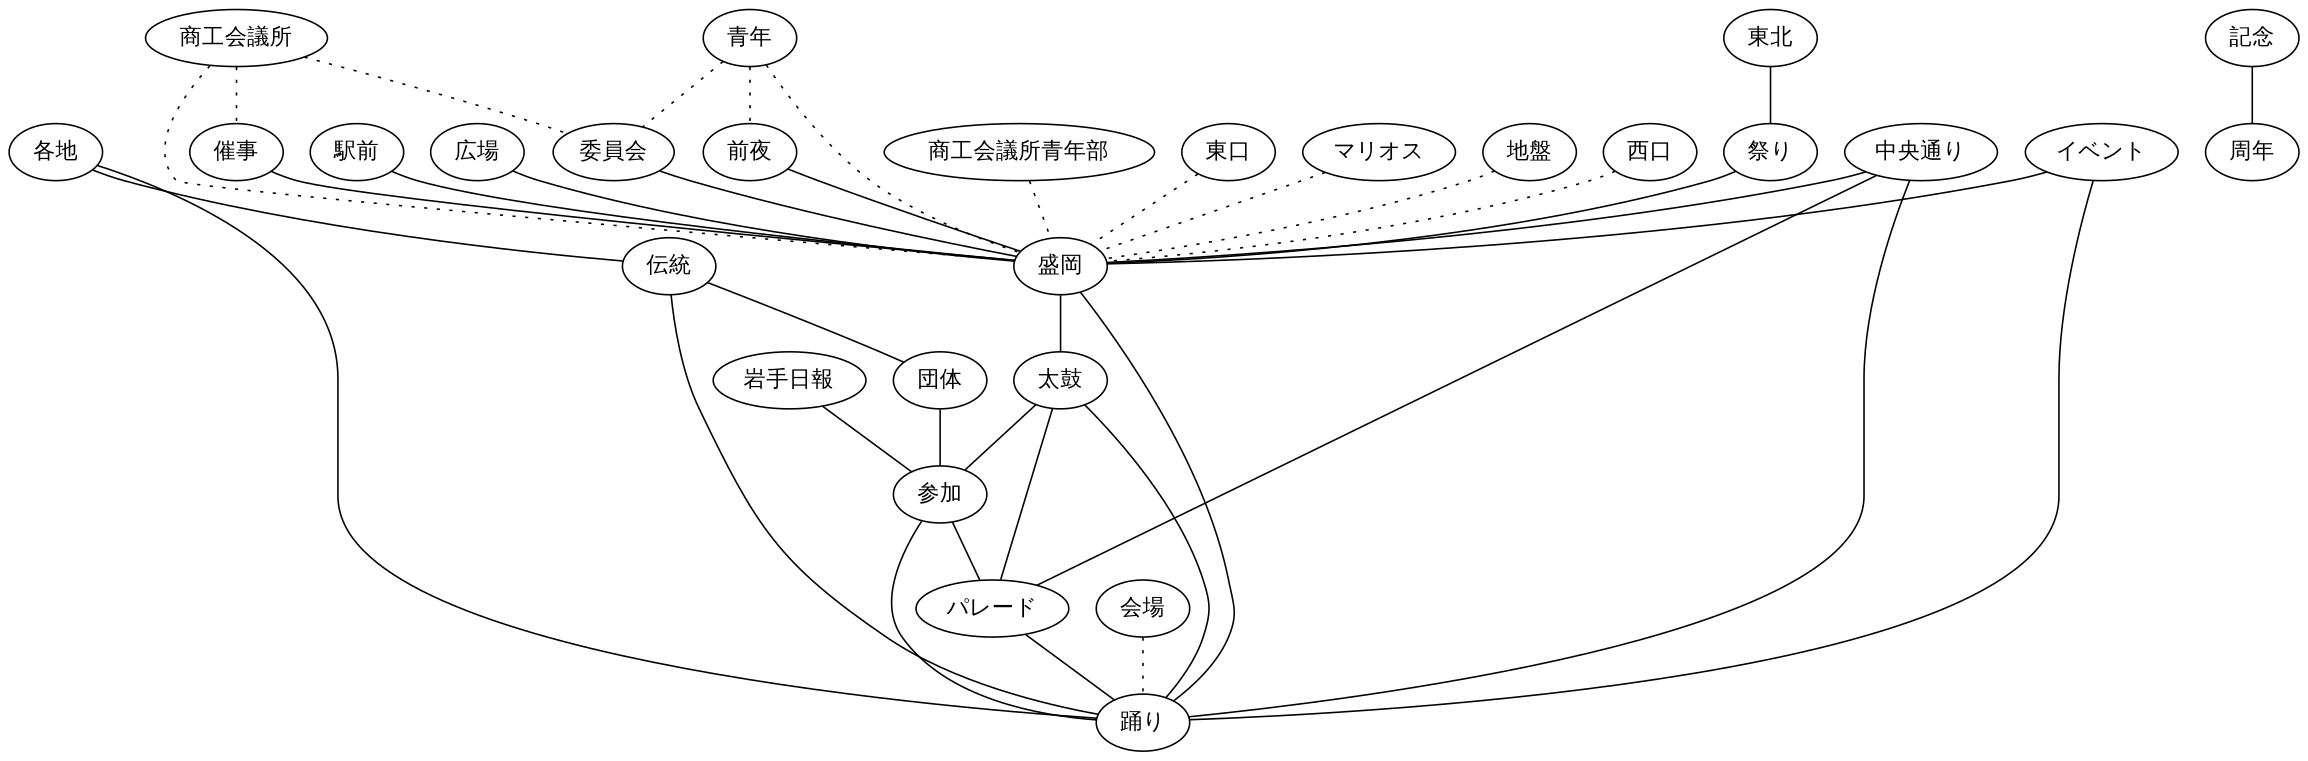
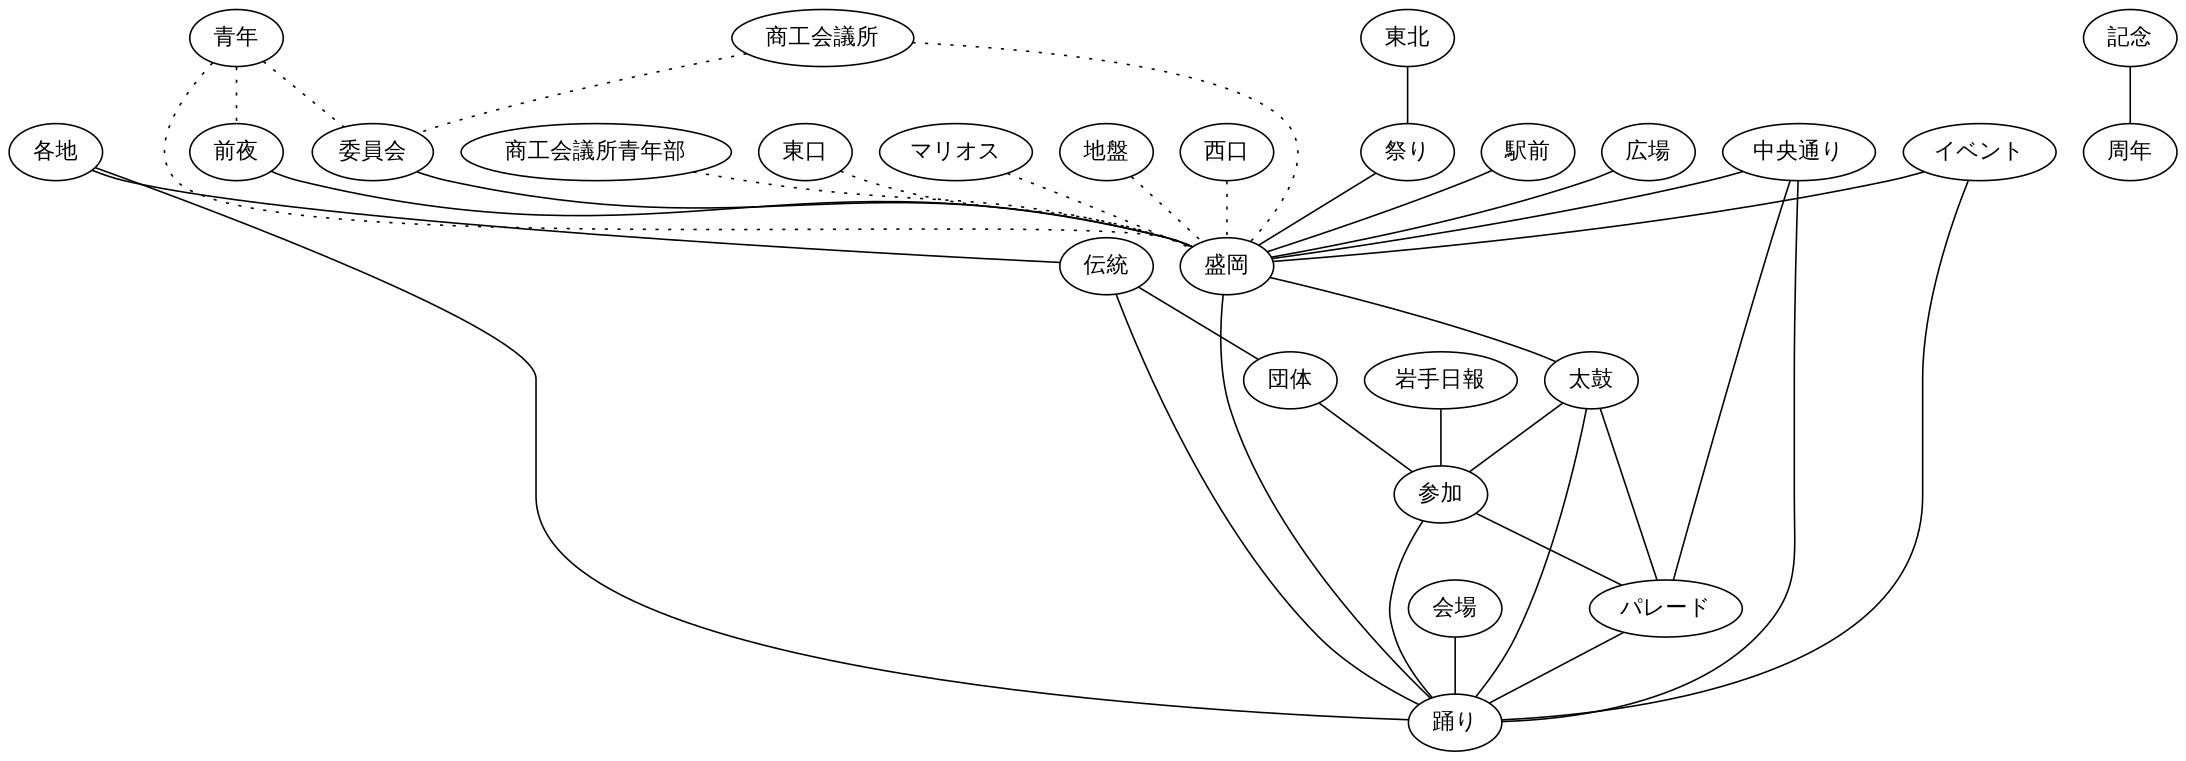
(237, 152) -> none
(1143, 666) -> (1455, 666)
